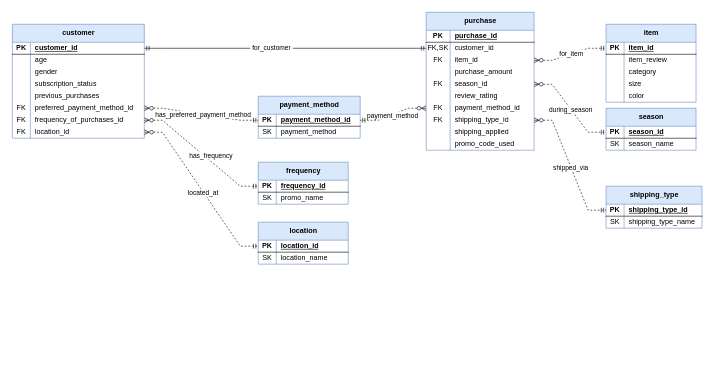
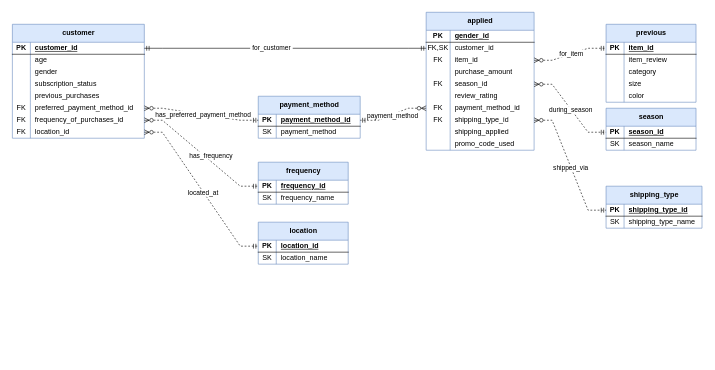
(481, 21) -> (481, 21)
(652, 33) -> (652, 33)
(476, 36) -> (472, 36)
(301, 198) -> (309, 198)
